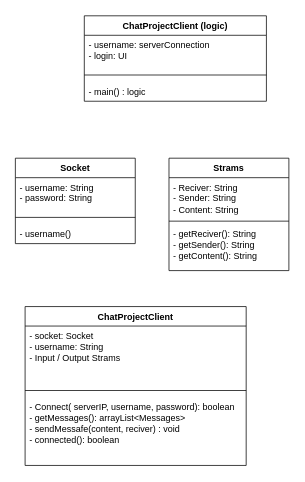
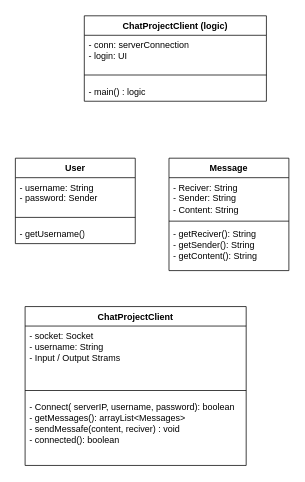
(155, 51) -> (145, 51)
(75, 169) -> (75, 169)
(229, 169) -> (229, 169)
(61, 193) -> (62, 193)
(49, 235) -> (57, 235)
